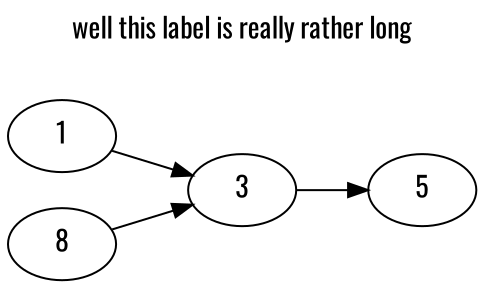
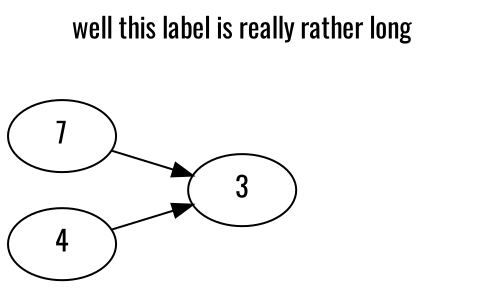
(62, 136) -> (62, 136)
(422, 190) -> none
(62, 244) -> (62, 244)
